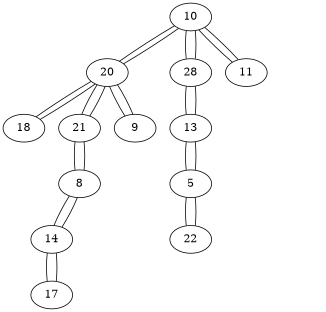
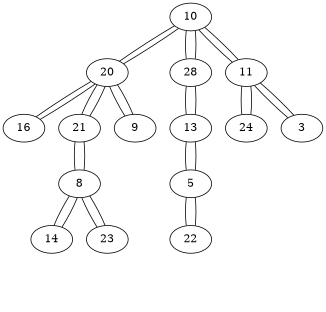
(24, 128) -> (24, 128)
none -> (246, 128)
none -> (302, 128)
none -> (107, 239)
(52, 295) -> none
